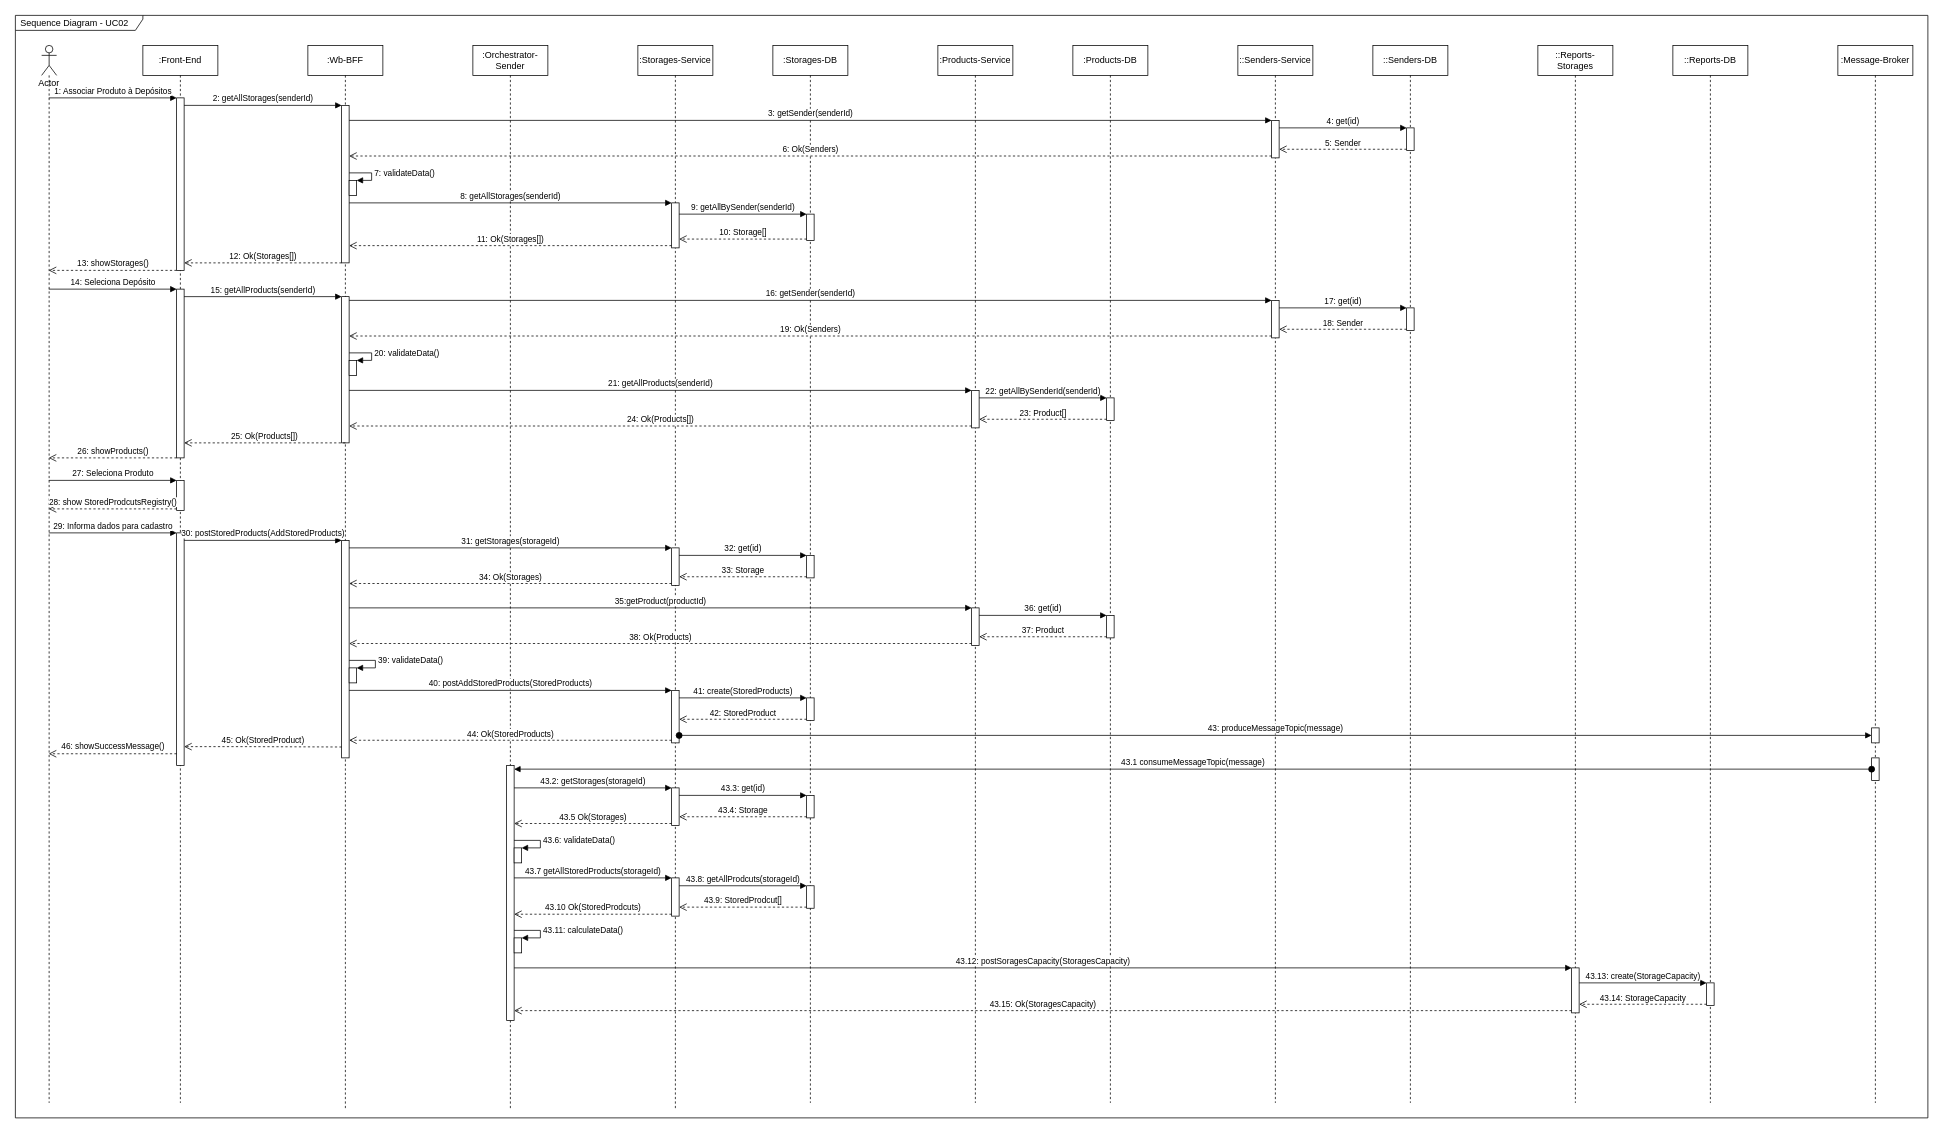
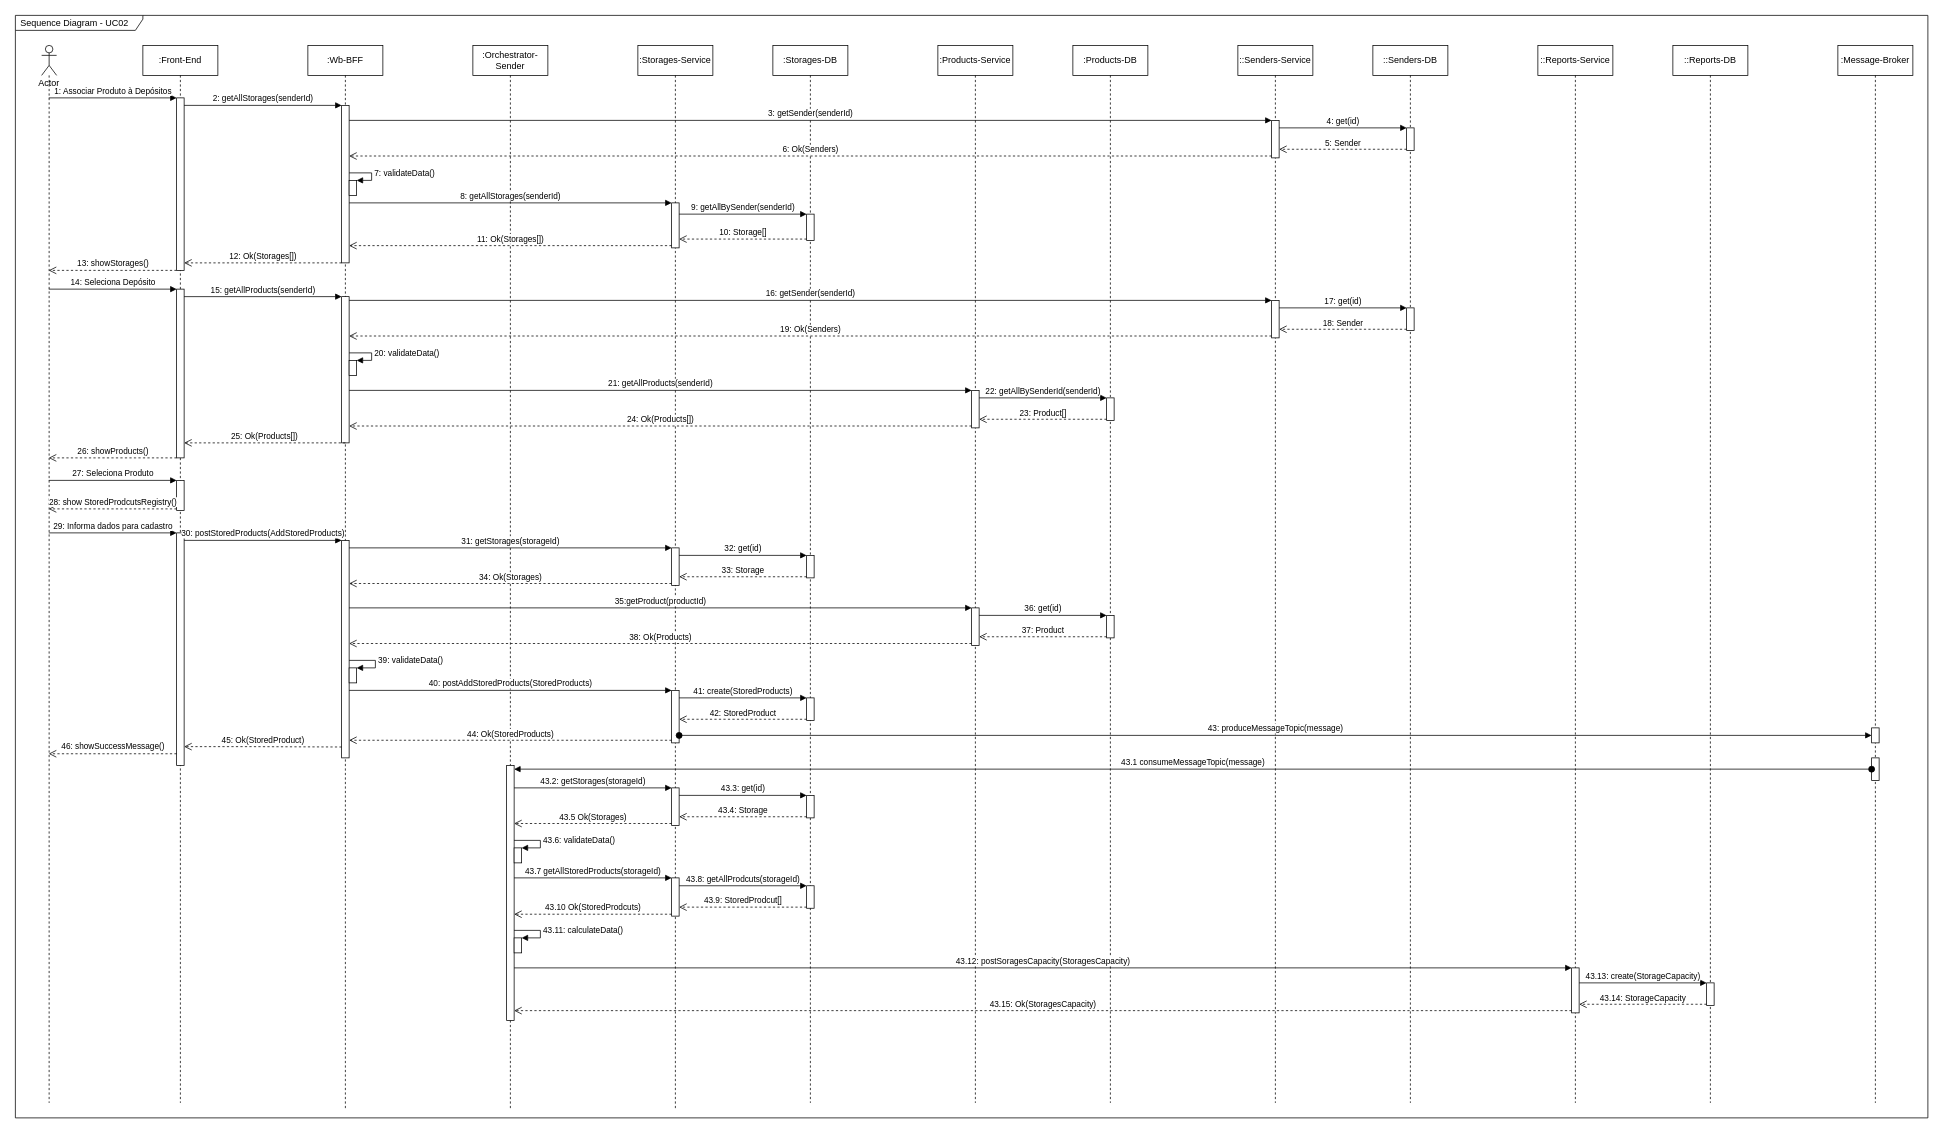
(1575, 60) -> (1575, 60)
